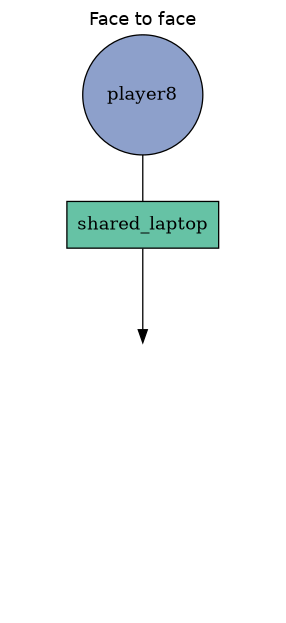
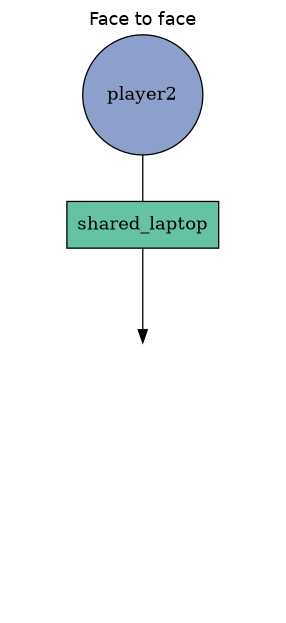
(143, 95) -> (143, 95)
